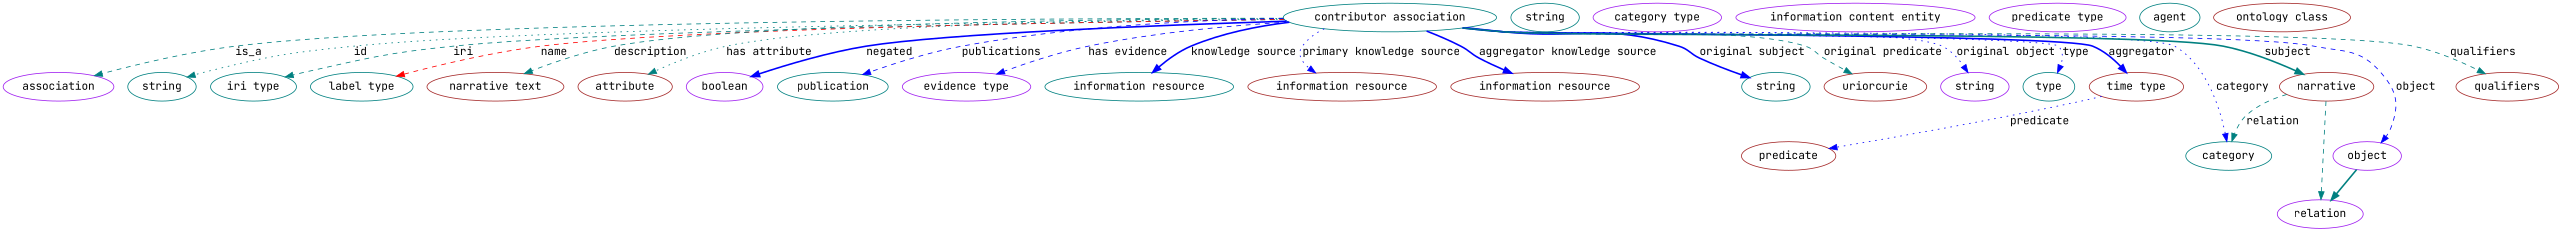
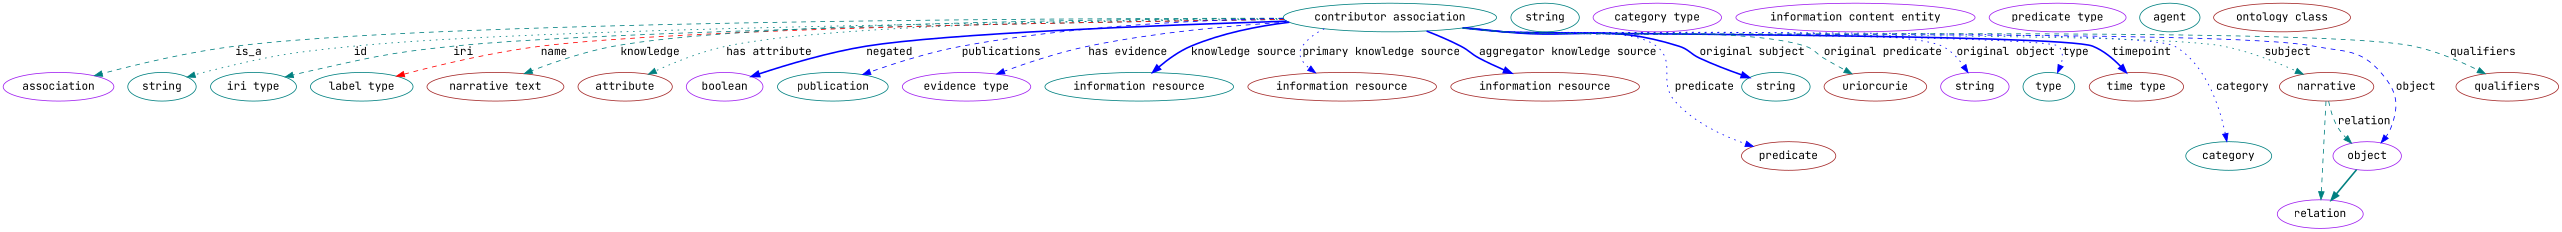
(1882, 35) -> (1882, 35)
(650, 52) -> (650, 52)
(2142, 52) -> (2142, 52)
(2256, 108) -> (2334, 121)
(1970, 123) -> (1657, 47)
